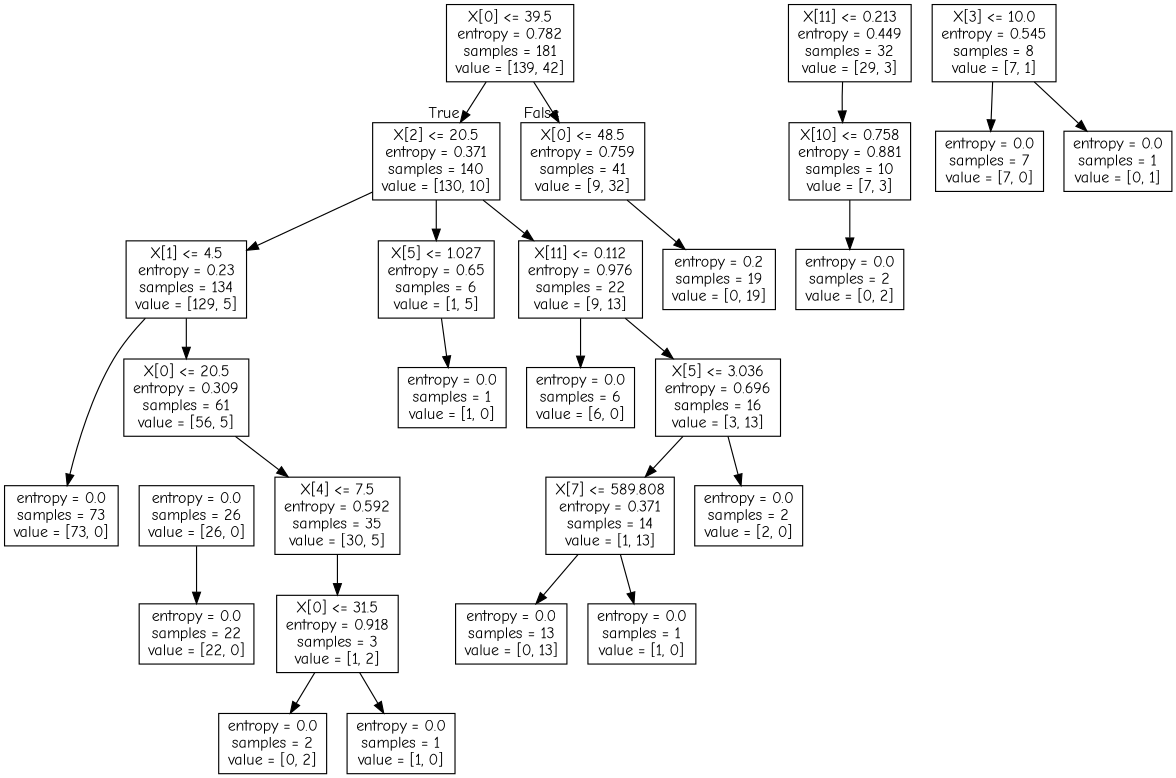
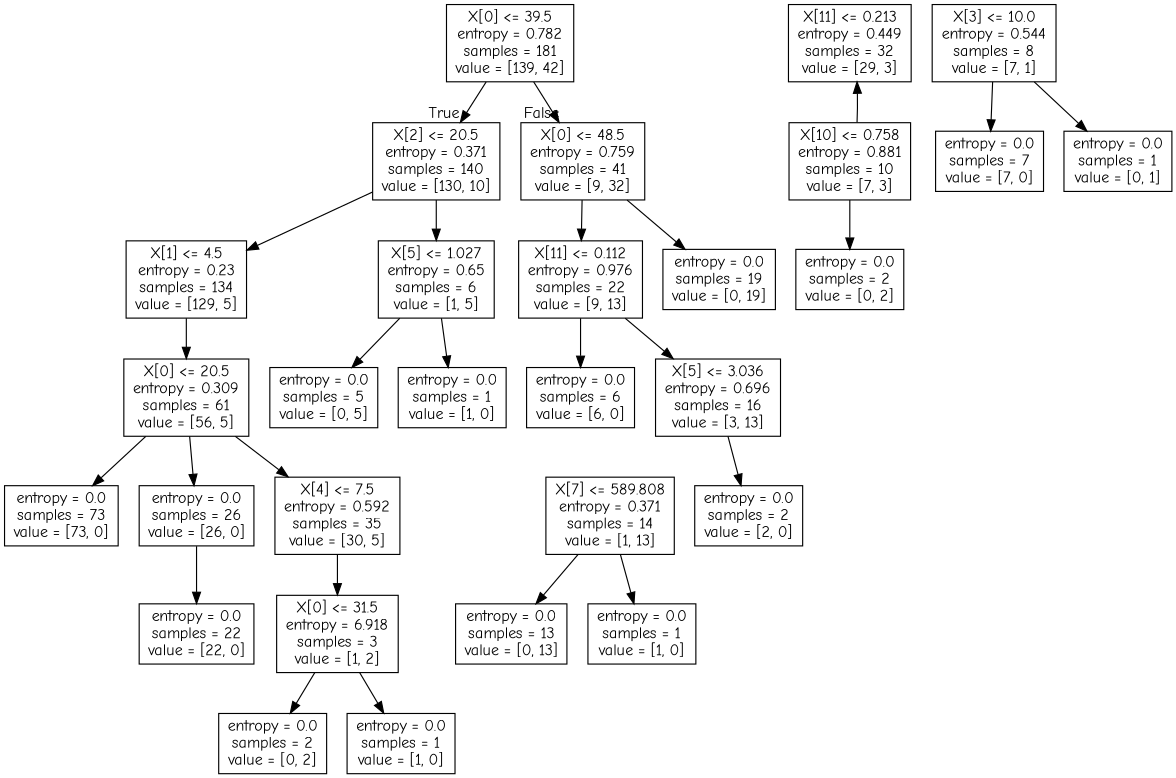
(994, 43) -> (994, 43)
(842, 96) -> (857, 108)
(504, 217) -> (582, 215)
(719, 279) -> (719, 279)
(97, 391) -> (123, 457)
none -> (324, 398)
(668, 452) -> none
none -> (191, 455)
(337, 634) -> (337, 634)
